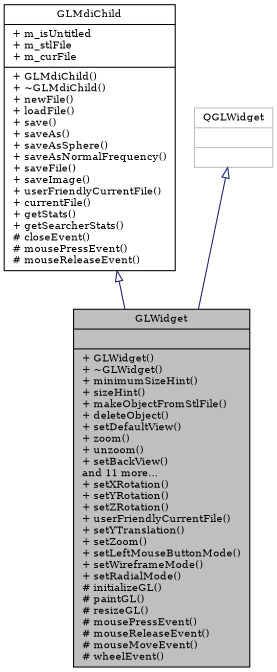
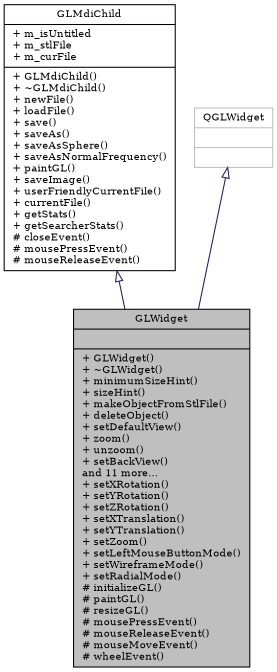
(44, 168) -> (44, 168)
(156, 519) -> (134, 519)
